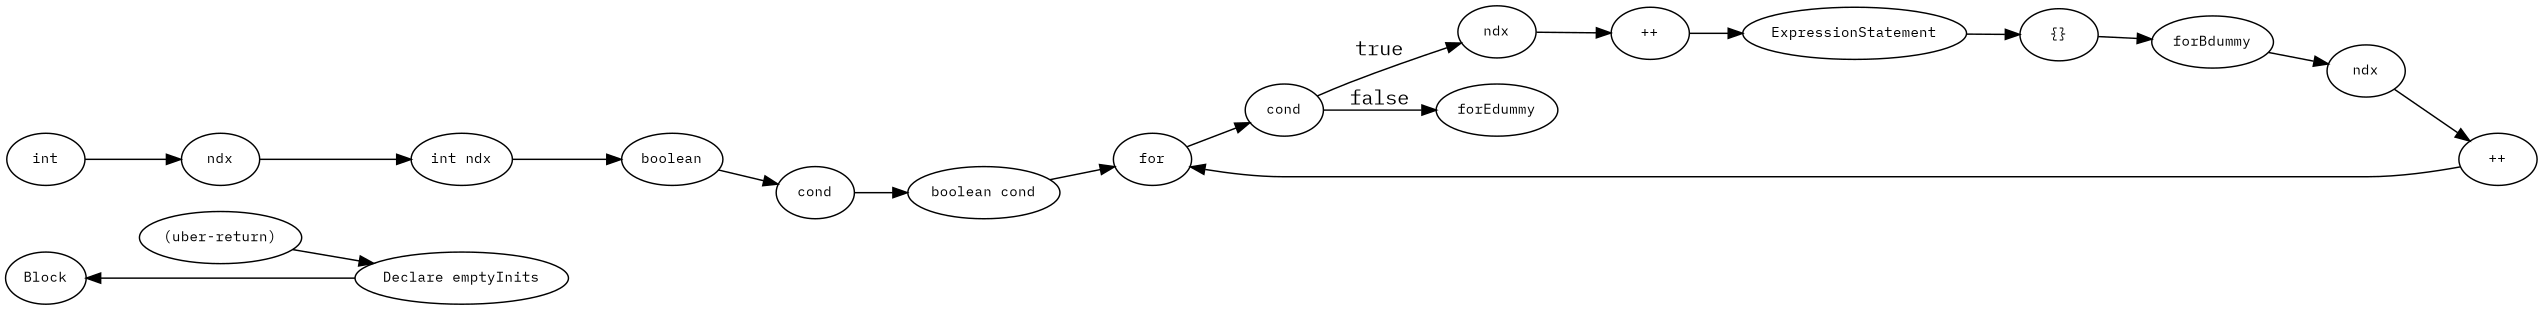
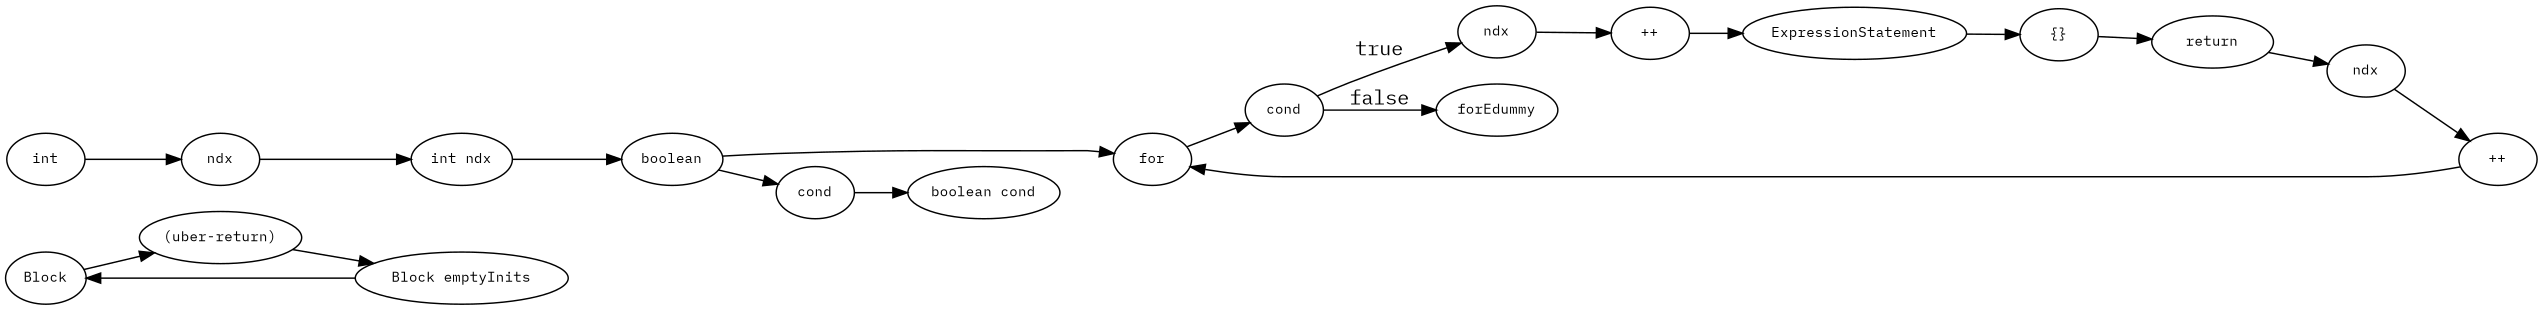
(2213, 42) -> (2213, 42)
(1075, 175) -> (911, 151)
none -> (112, 263)
(462, 278) -> (462, 278)
